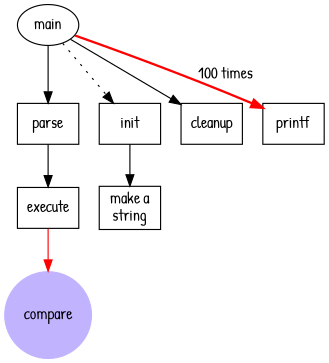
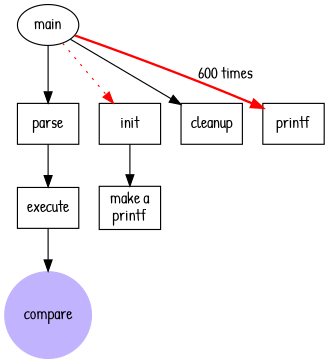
(84, 69) -> (84, 69)
(226, 74) -> (226, 74)
(130, 208) -> (130, 208)
(48, 244) -> (48, 244)
